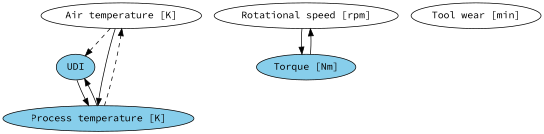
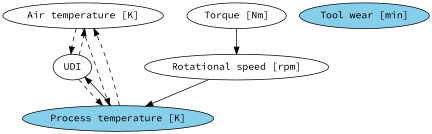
(476, 16) -> (364, 16)
(301, 38) -> (181, 91)
none -> (82, 45)
(106, 63) -> (95, 64)
(76, 67) -> (72, 67)
(306, 67) -> (237, 16)
(81, 90) -> (88, 90)
